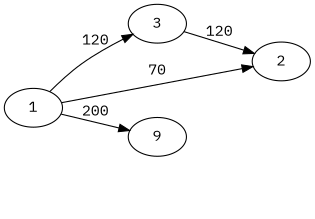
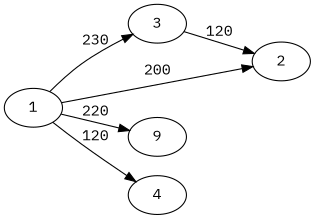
(95, 40) -> (95, 40)
(157, 71) -> (157, 71)
(95, 112) -> (95, 112)
none -> (157, 195)
